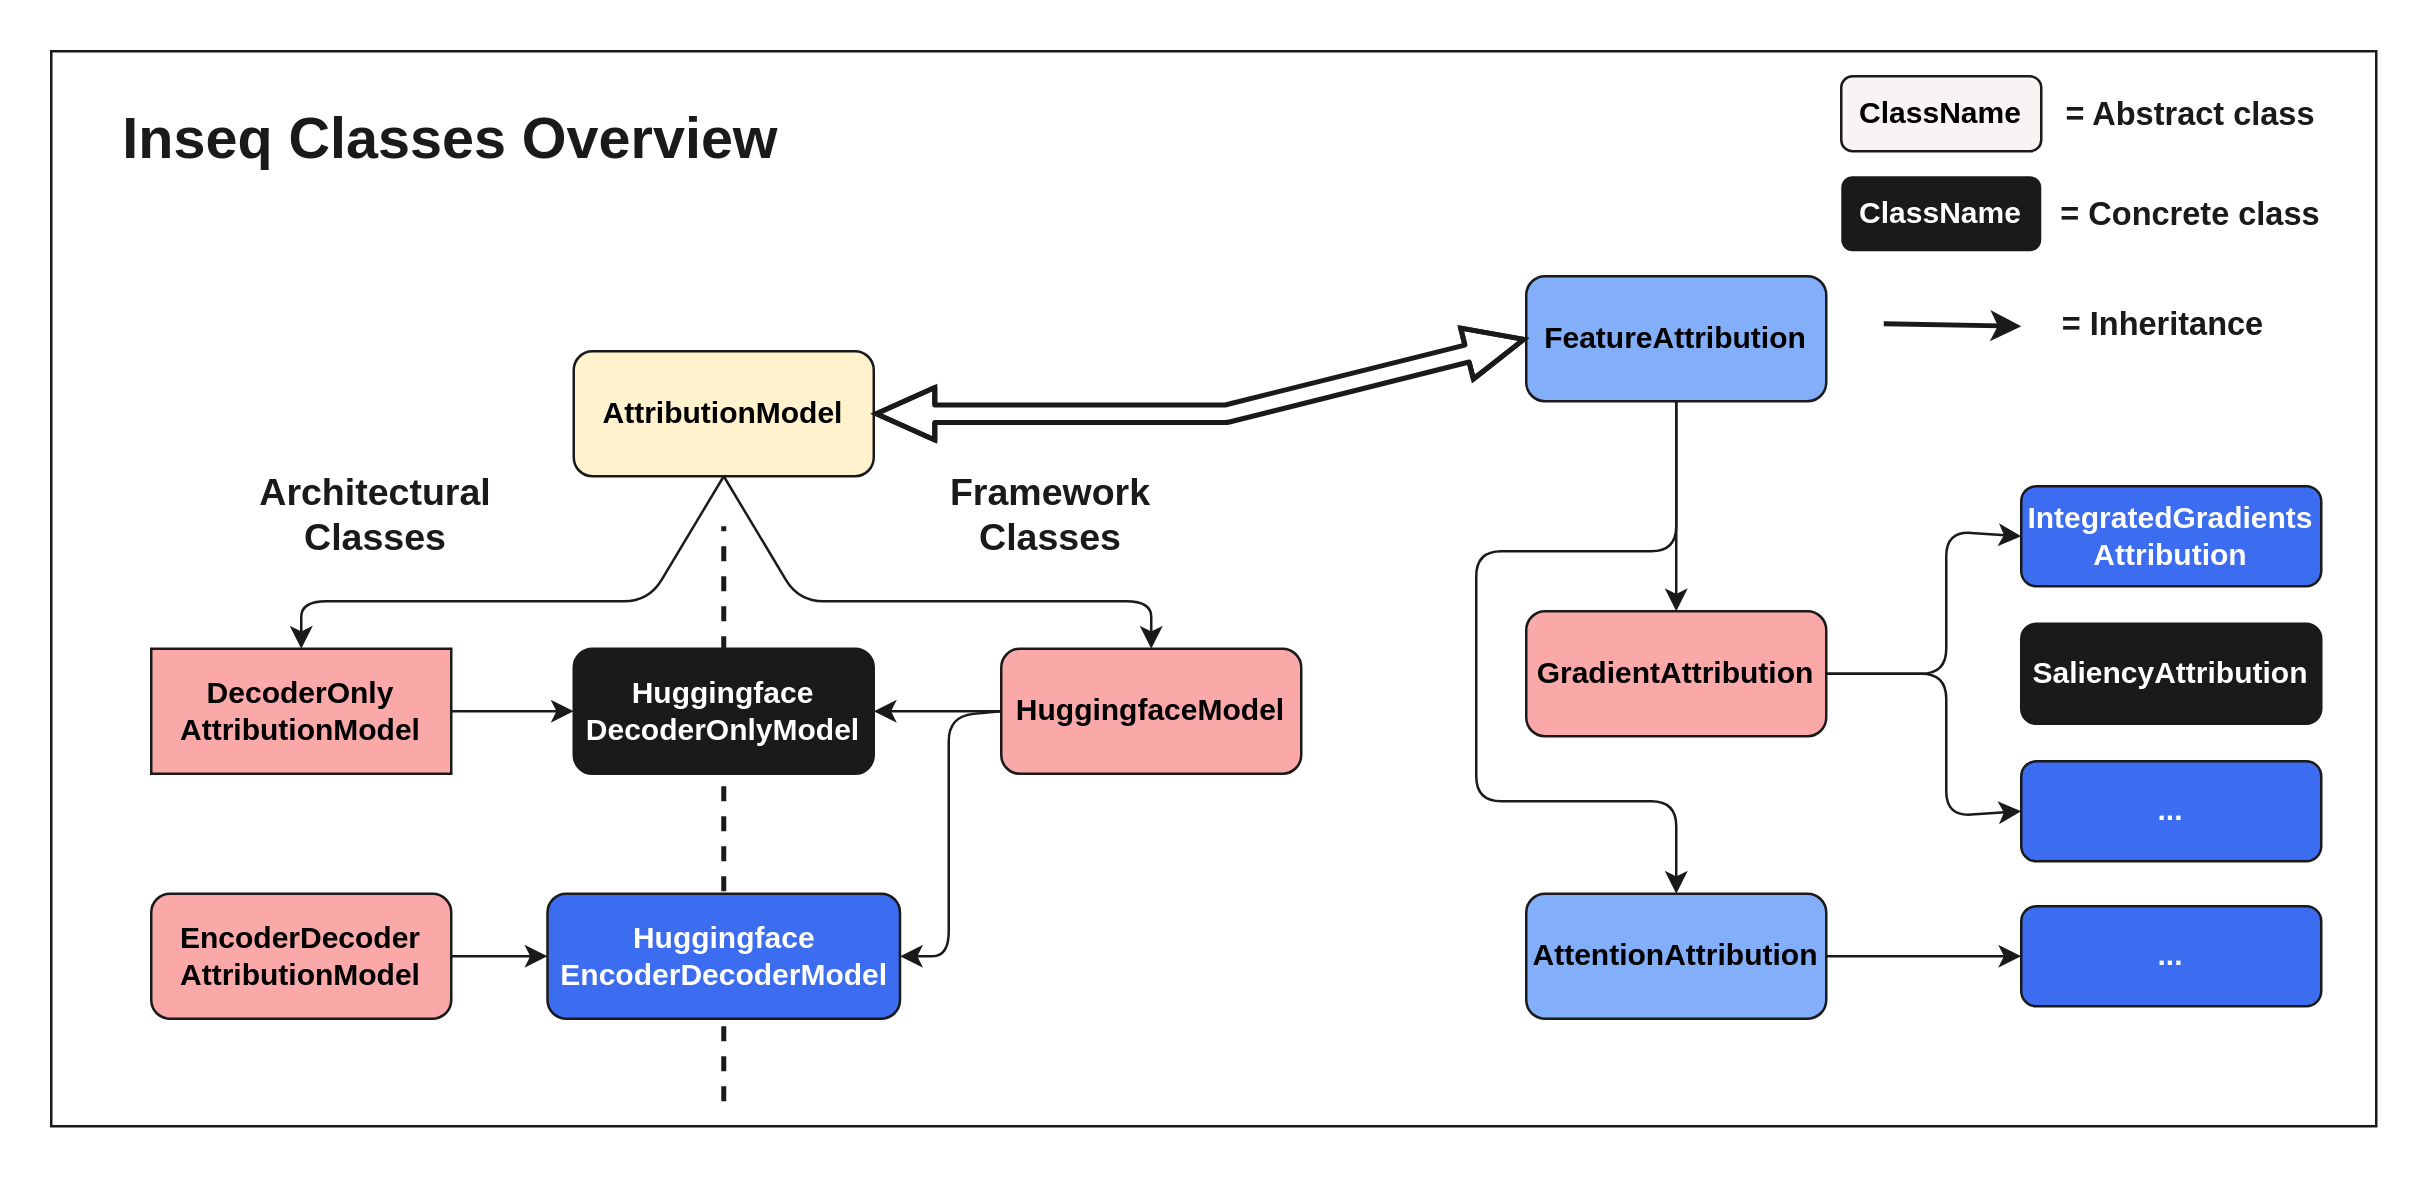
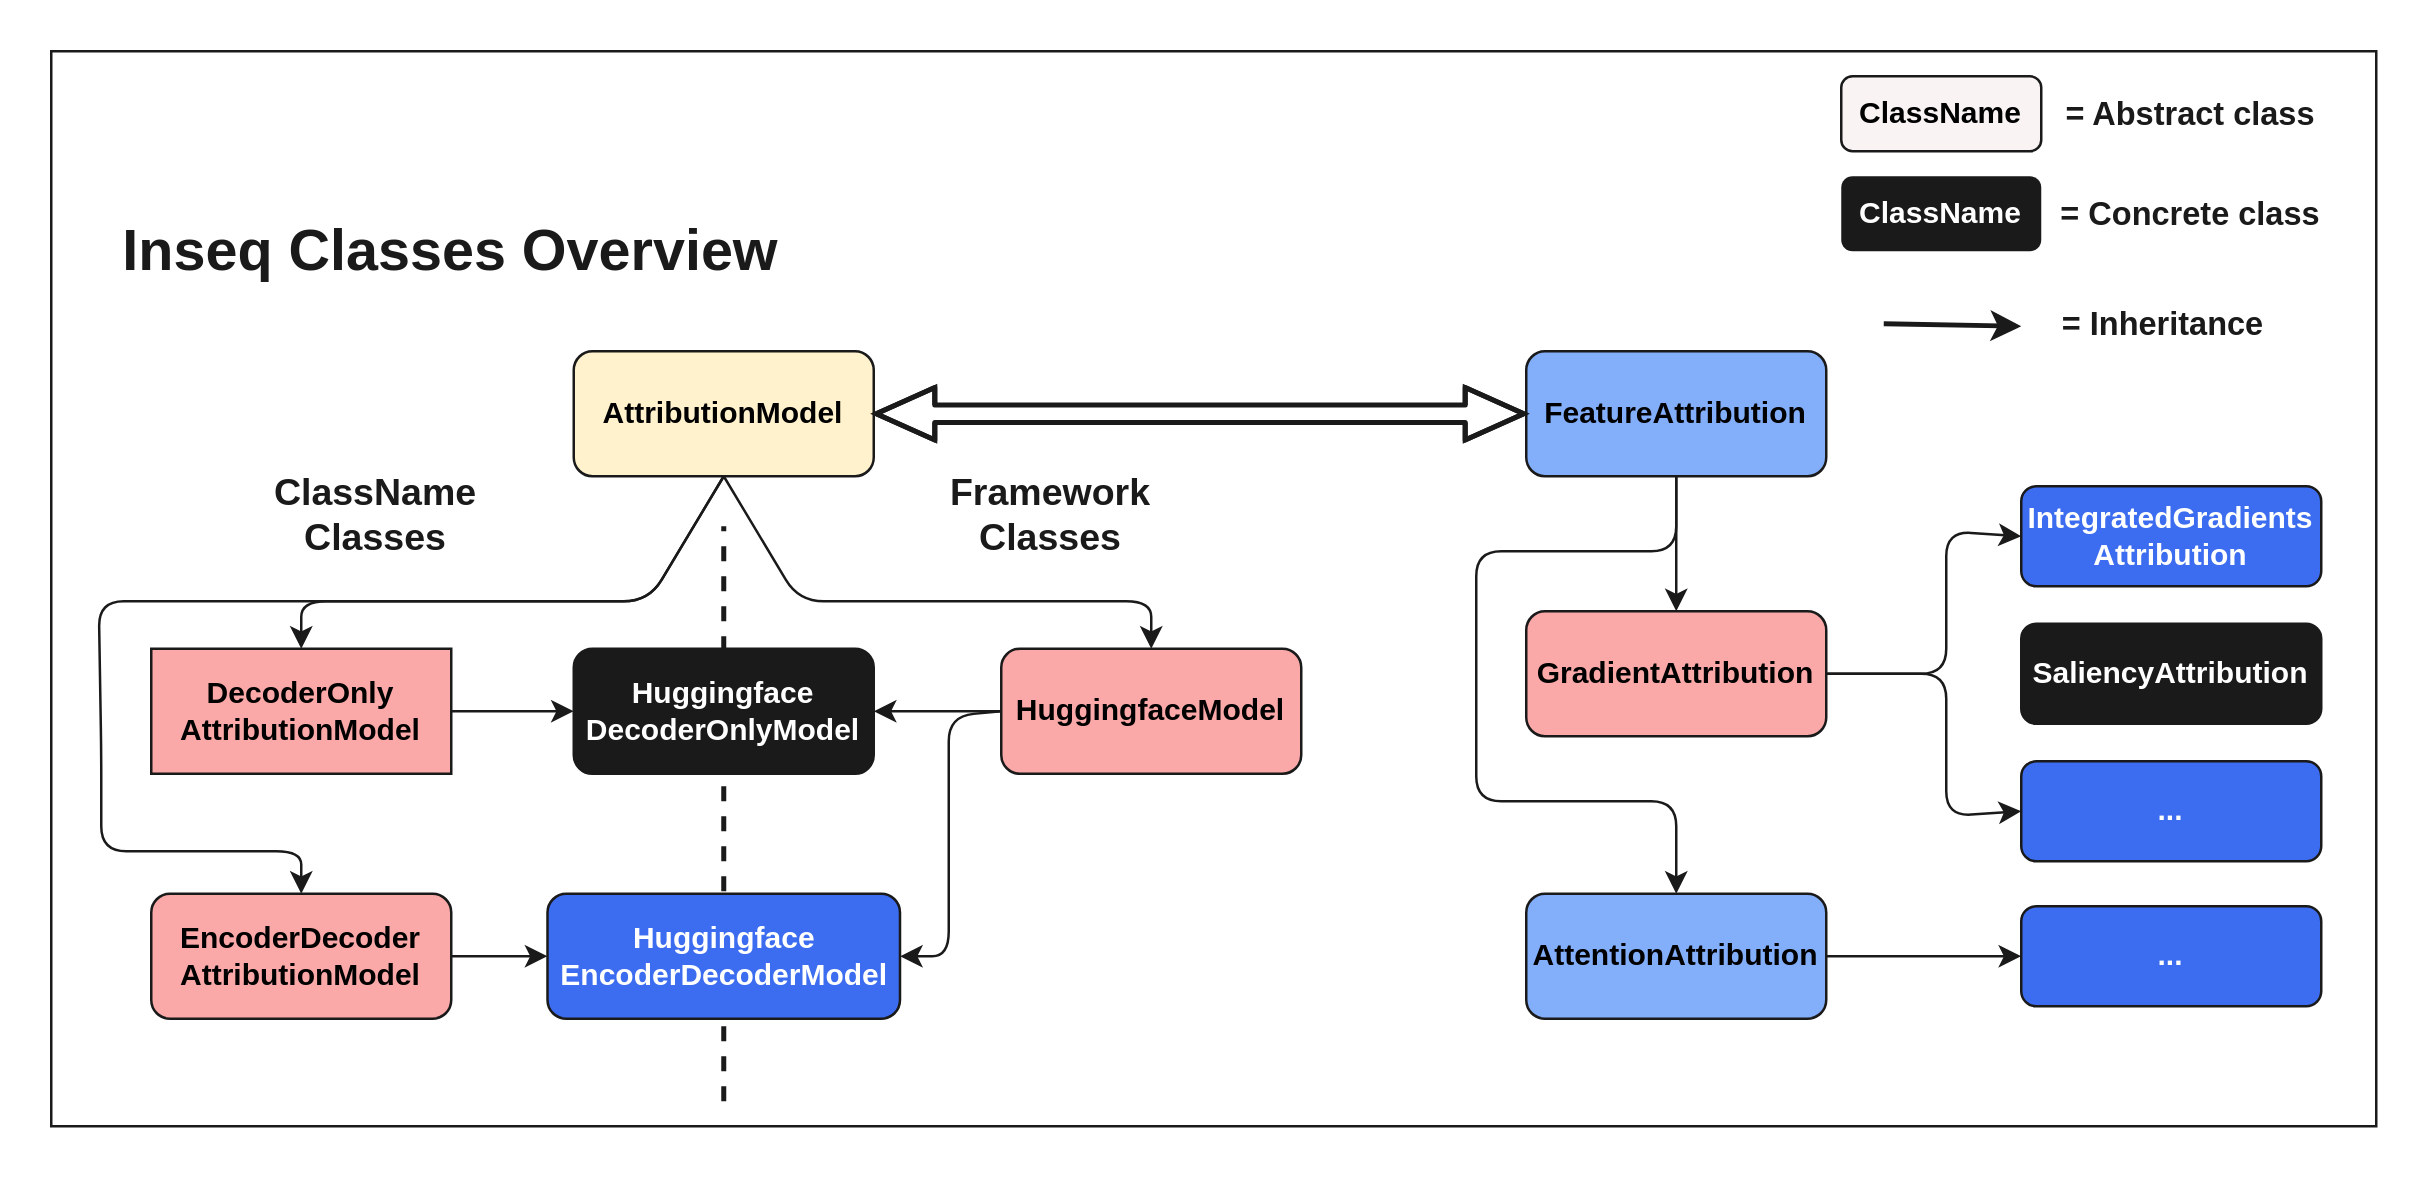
(451, 139) -> (451, 251)
(1676, 339) -> (1676, 414)
(376, 514) -> (376, 514)
none -> (101, 730)
